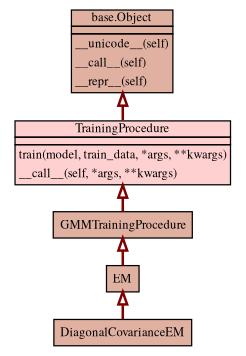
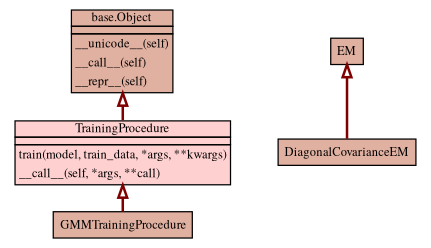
(98, 174) -> (90, 174)
(123, 258) -> none
